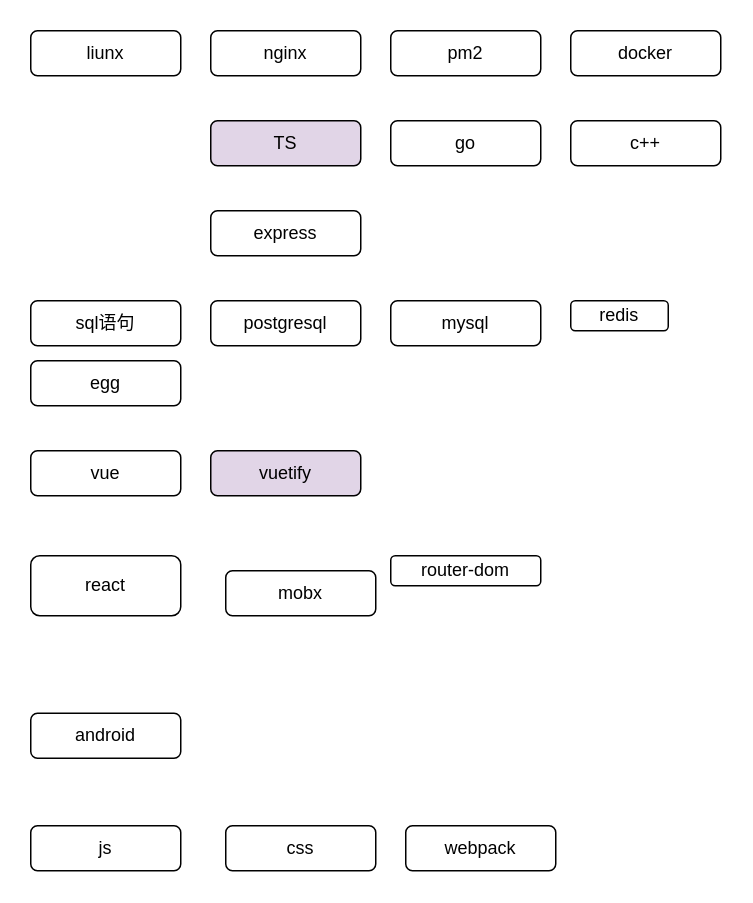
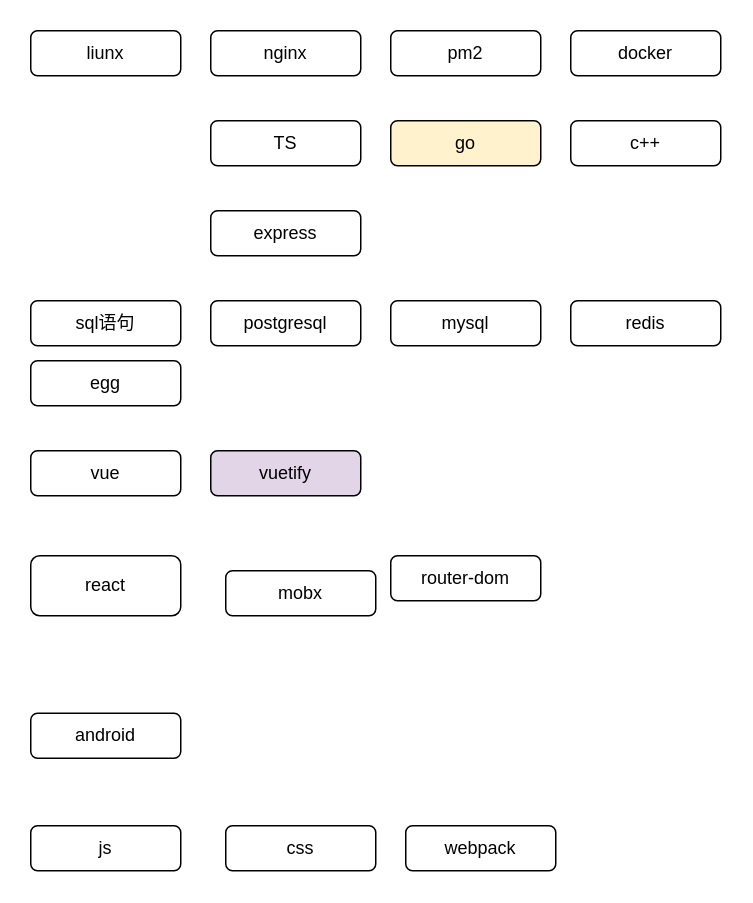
(286, 143) -> (286, 143)
(466, 143) -> (466, 143)
(620, 316) -> (646, 323)
(466, 571) -> (466, 578)
